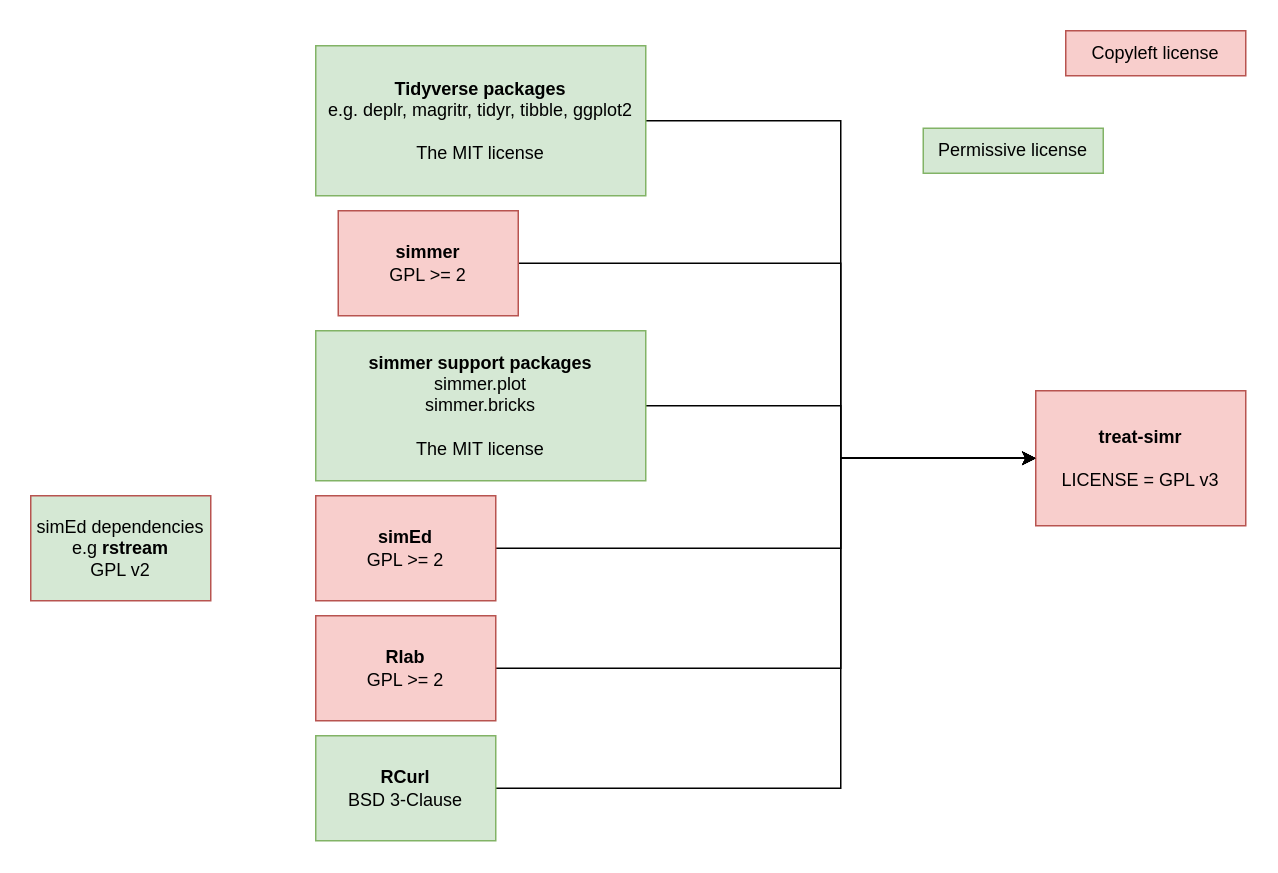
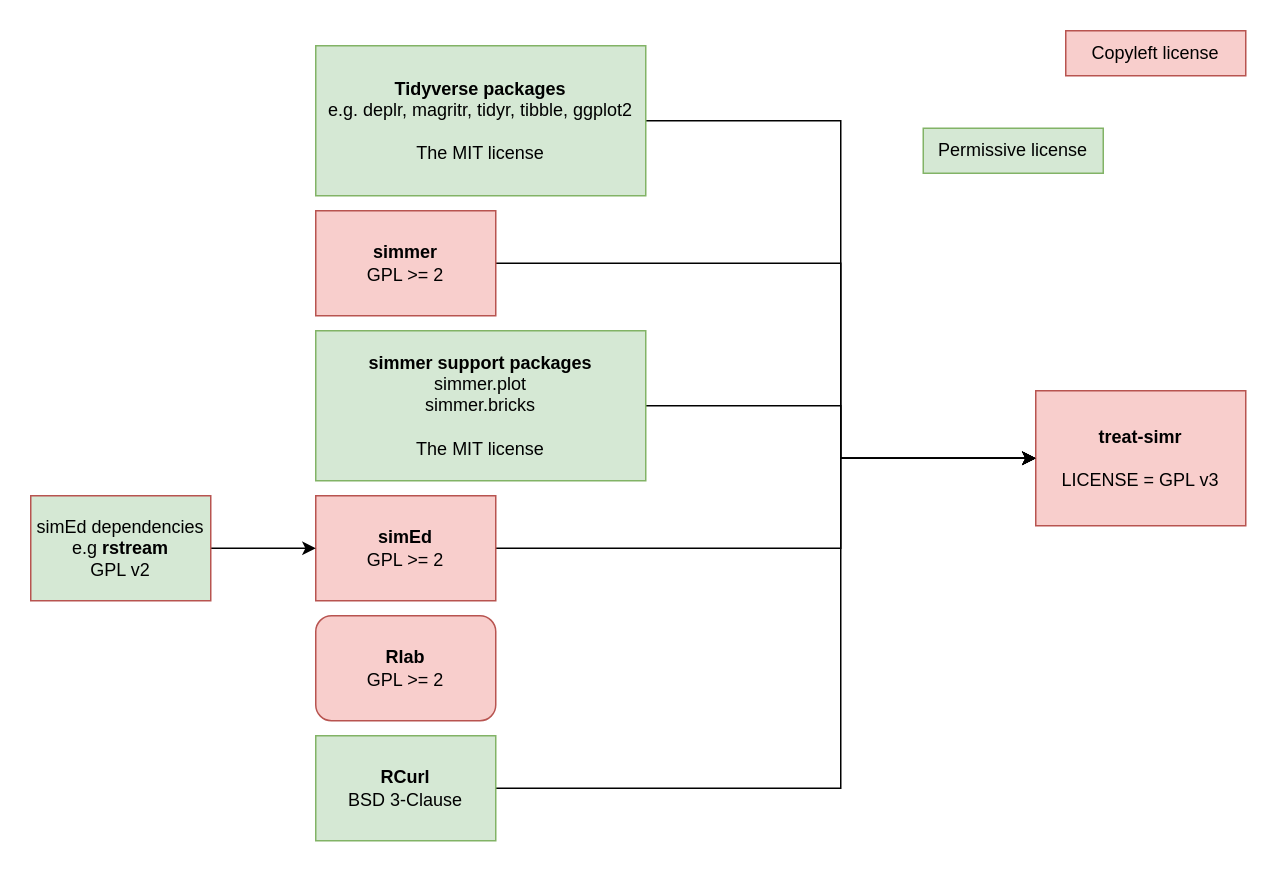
(428, 263) -> (406, 263)
none -> (258, 548)
(406, 668) -> (406, 668)
(666, 668) -> none
